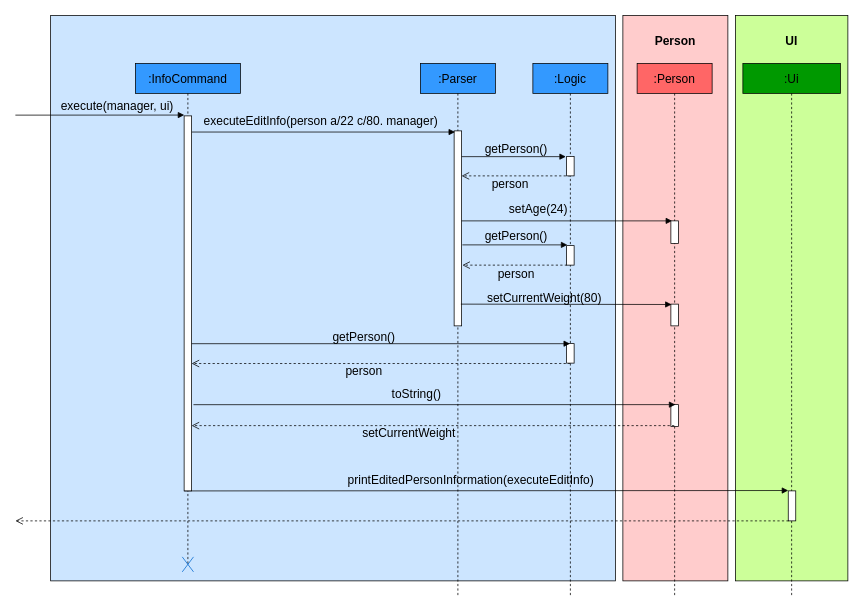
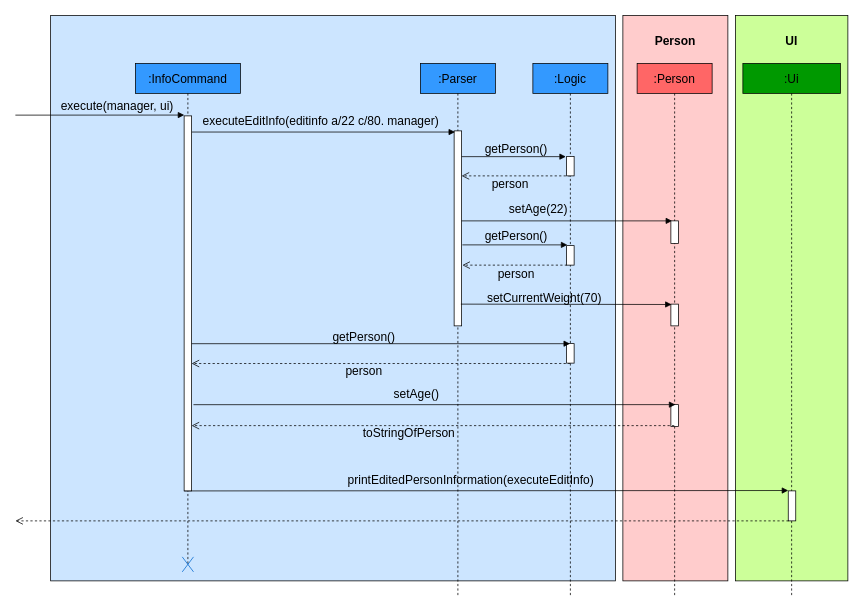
(321, 120) -> (321, 120)
(539, 209) -> (539, 209)
(545, 298) -> (545, 298)
(417, 393) -> (417, 393)
(409, 433) -> (409, 433)
